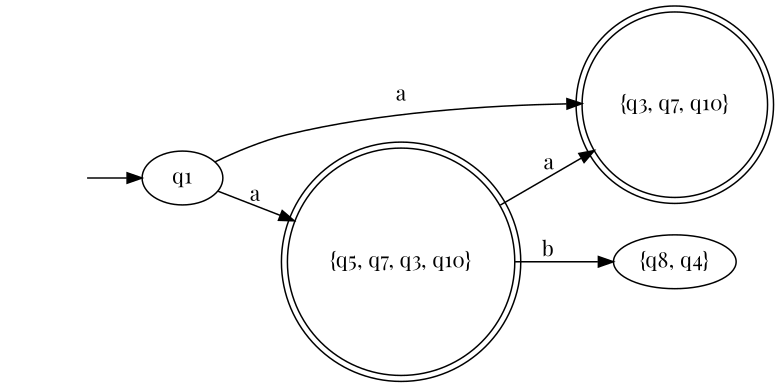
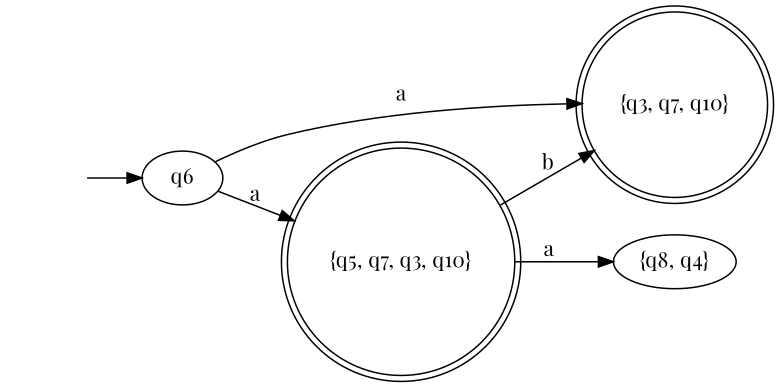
(549, 164) -> (549, 164)
(182, 178) -> (182, 178)
(549, 251) -> (549, 251)
